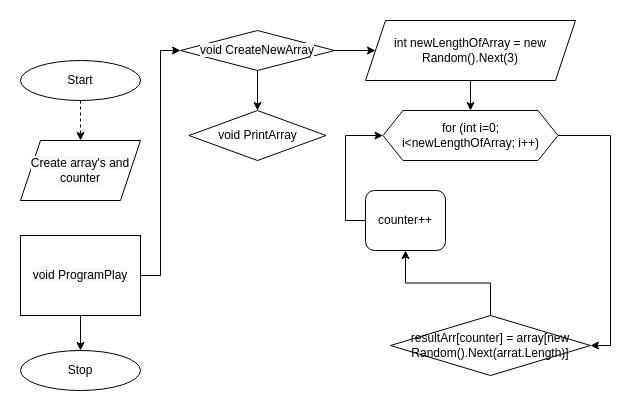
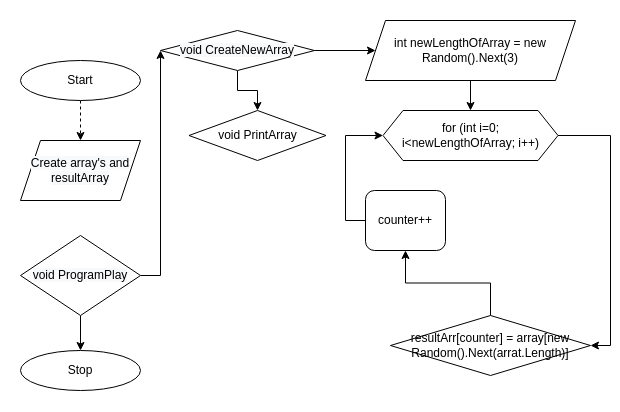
(258, 51) -> (238, 51)
(81, 171) -> (81, 171)
(81, 276) -> (81, 276)
